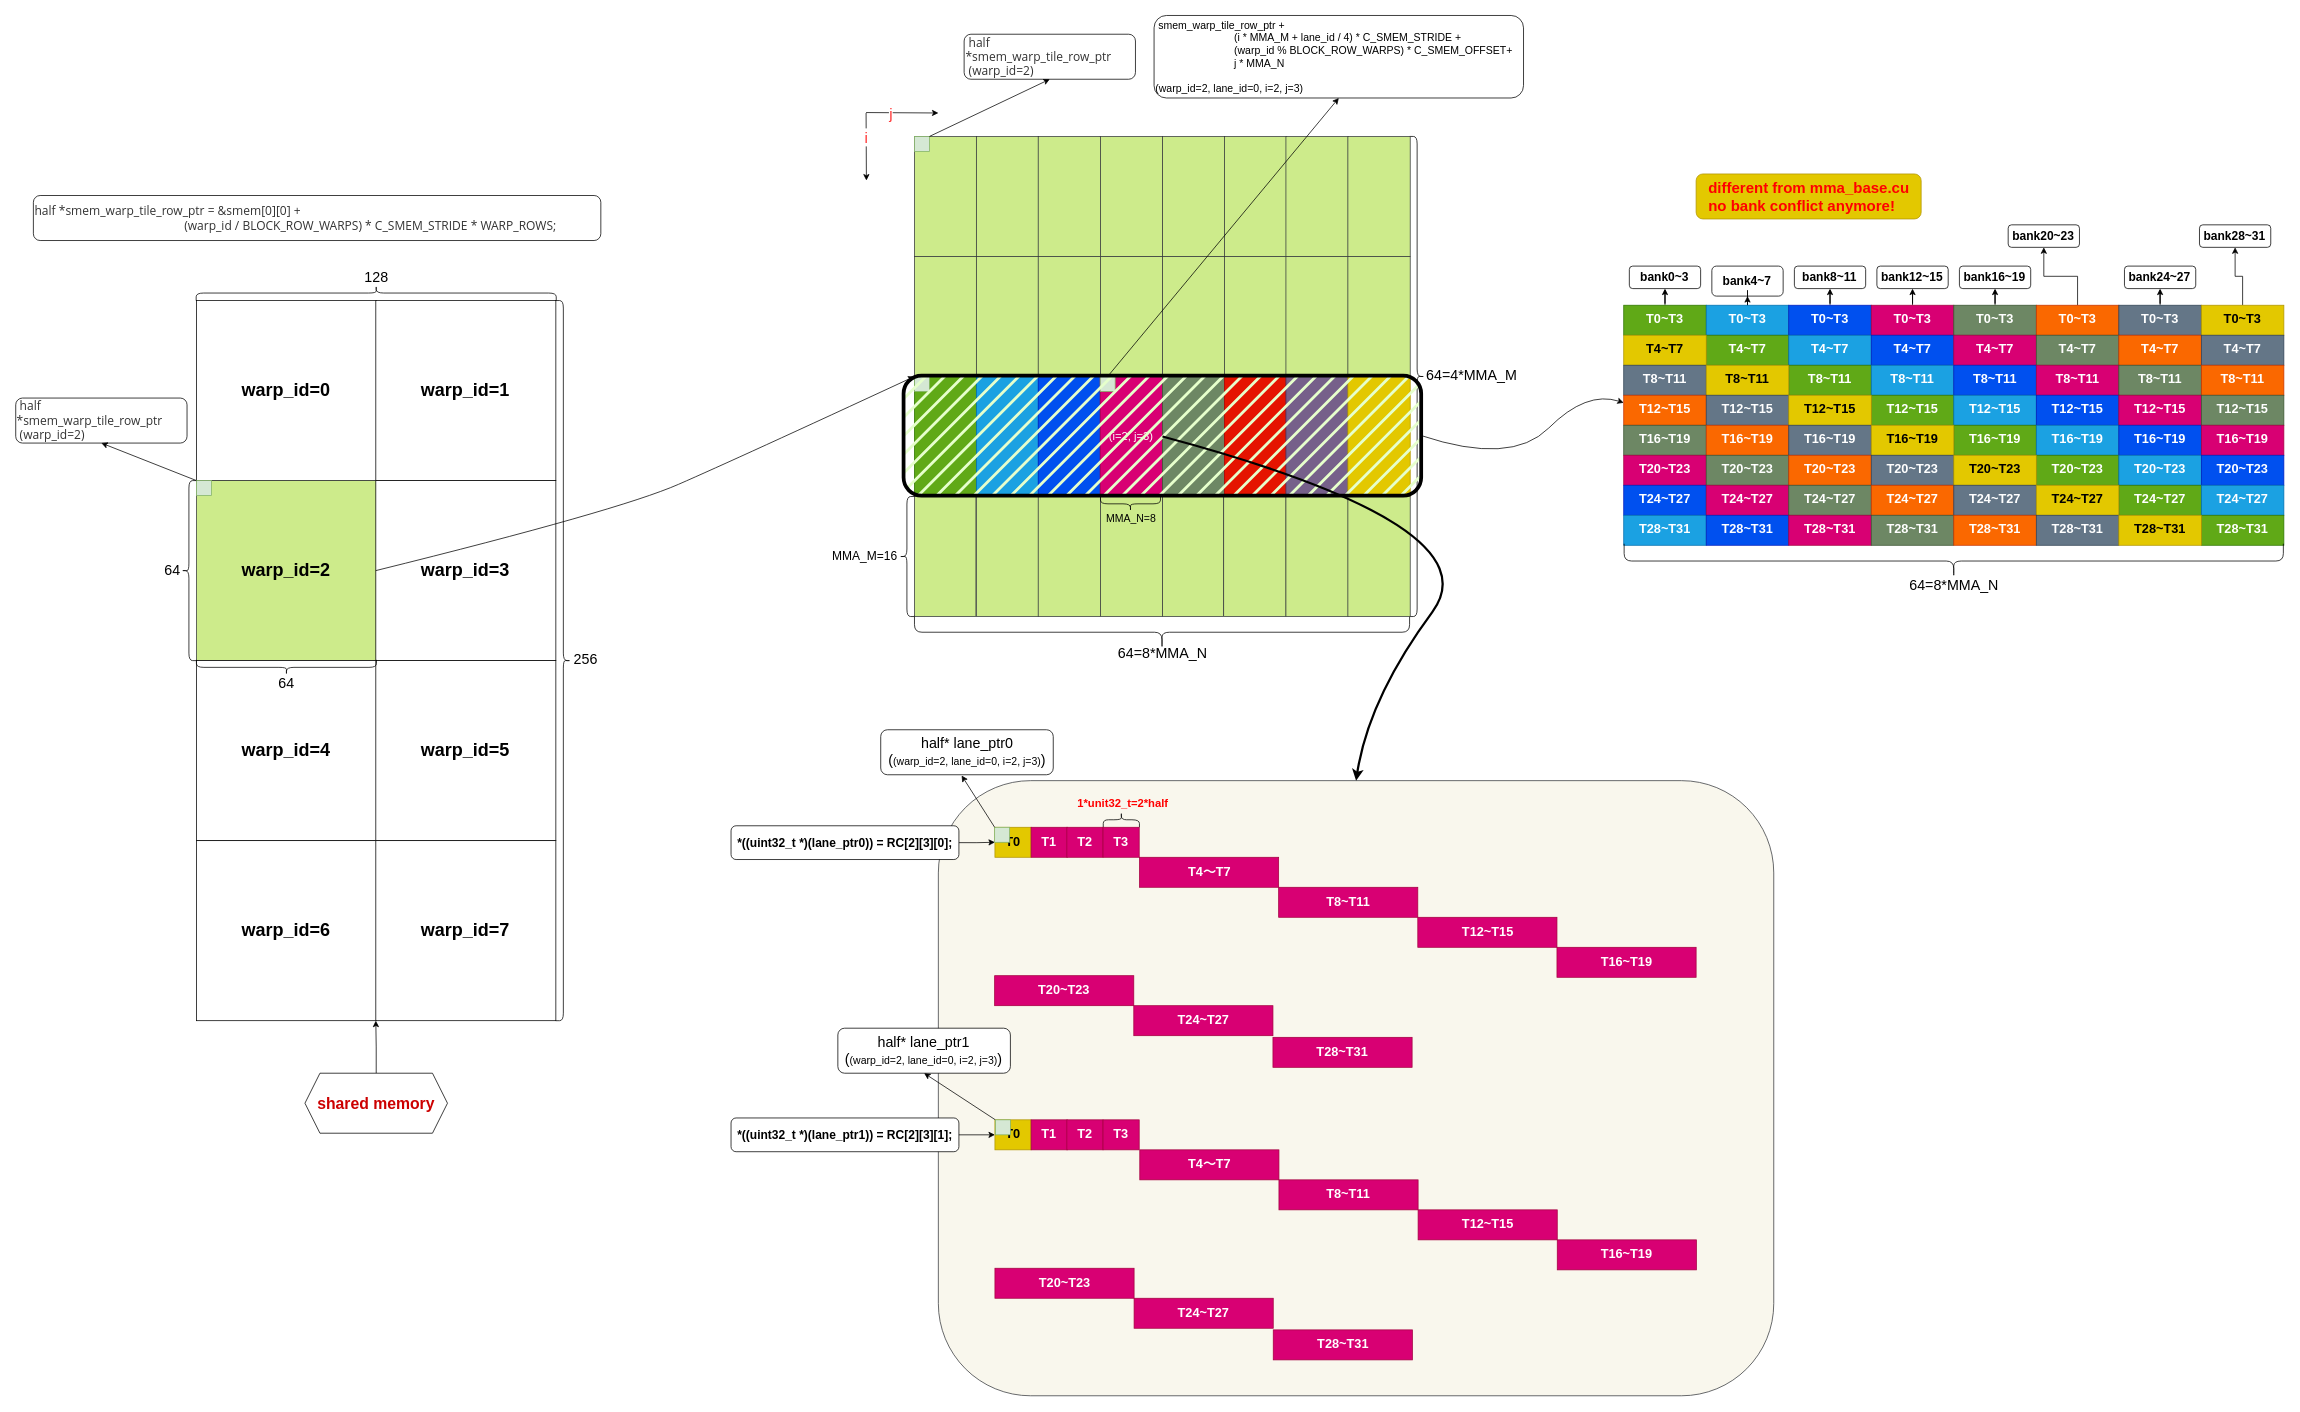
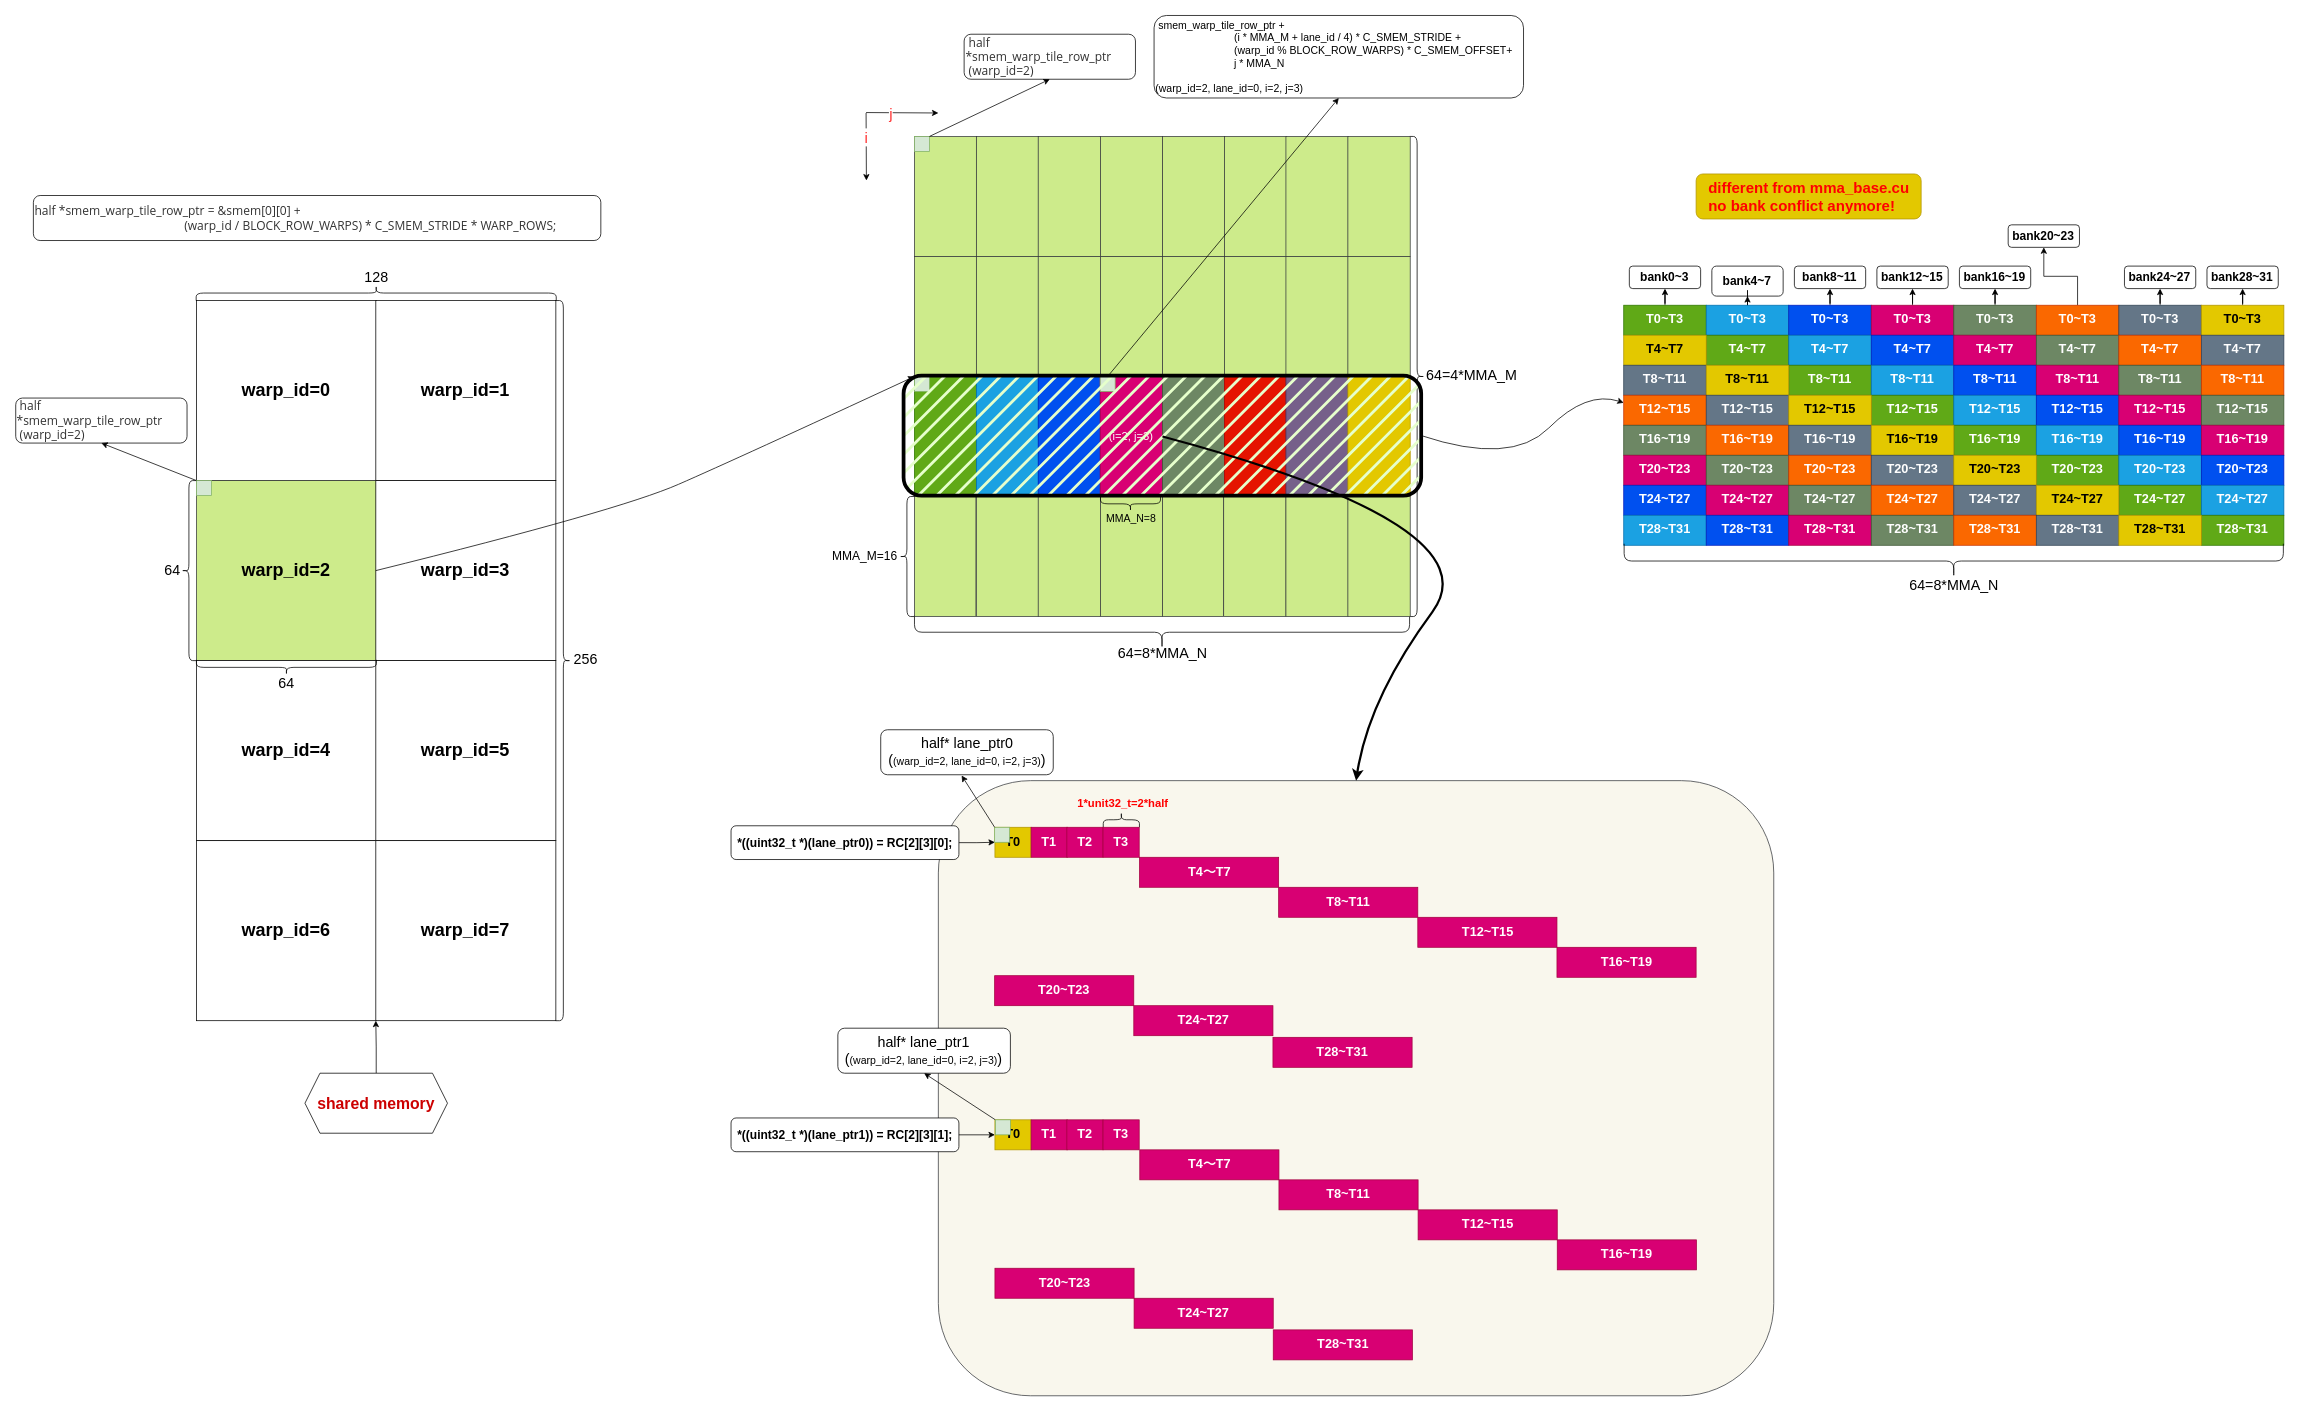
(2235, 236) -> (2242, 277)
